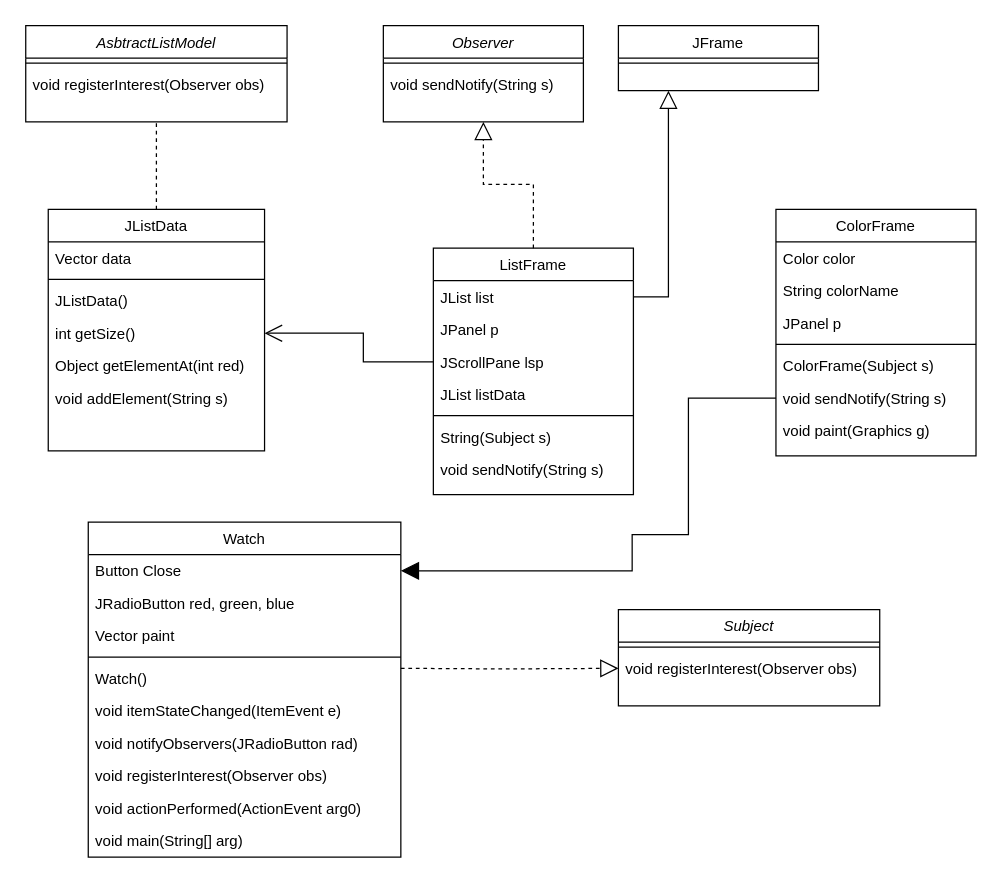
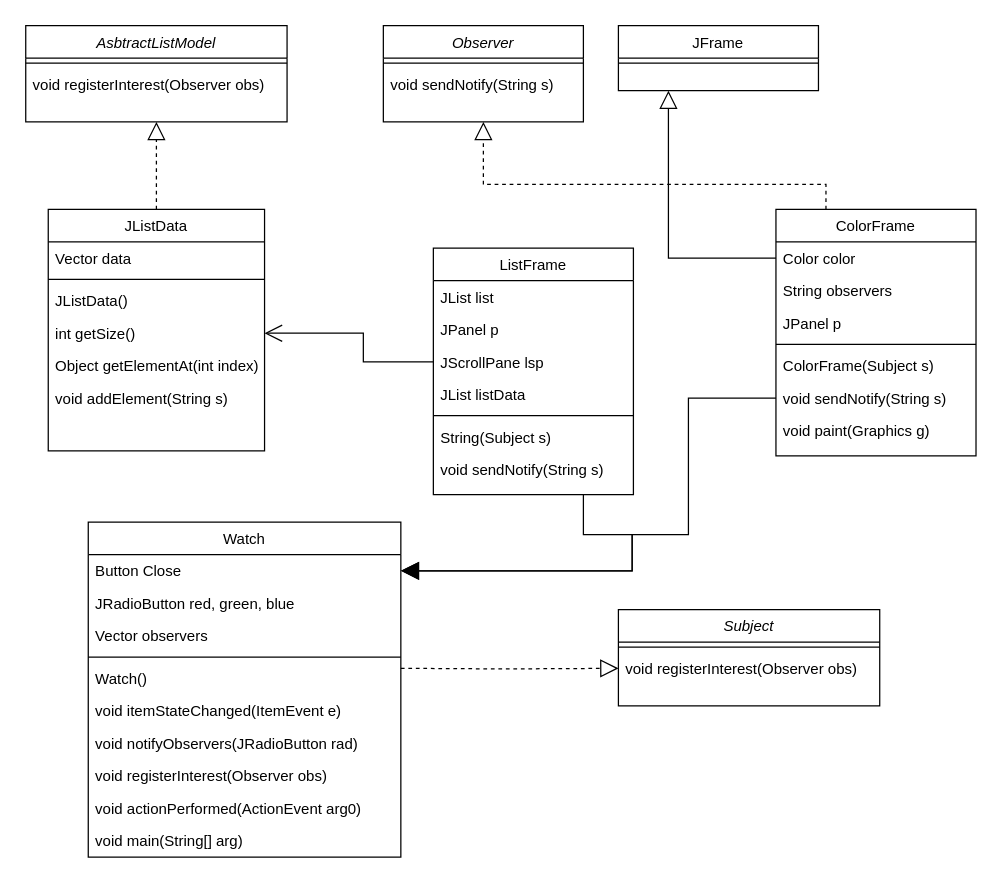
(156, 133) -> (156, 141)
none -> (693, 184)
(533, 218) -> none
none -> (721, 258)
(844, 291) -> (846, 291)
(668, 295) -> none
(165, 366) -> (171, 366)
none -> (587, 534)
(142, 636) -> (160, 636)
